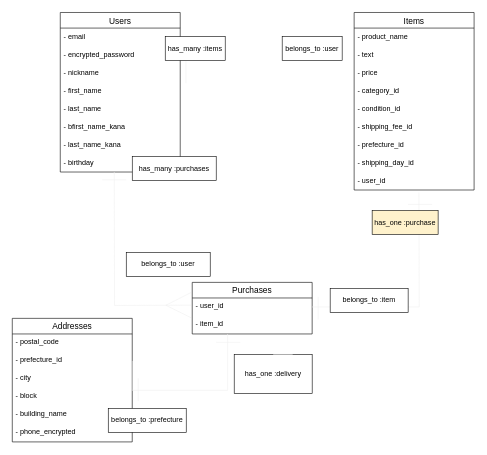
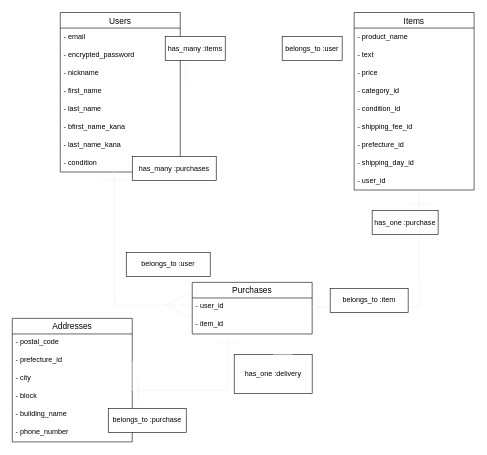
(82, 162) -> (83, 162)
(405, 222) -> (405, 222)
(147, 420) -> (147, 420)
(49, 432) -> (43, 432)
